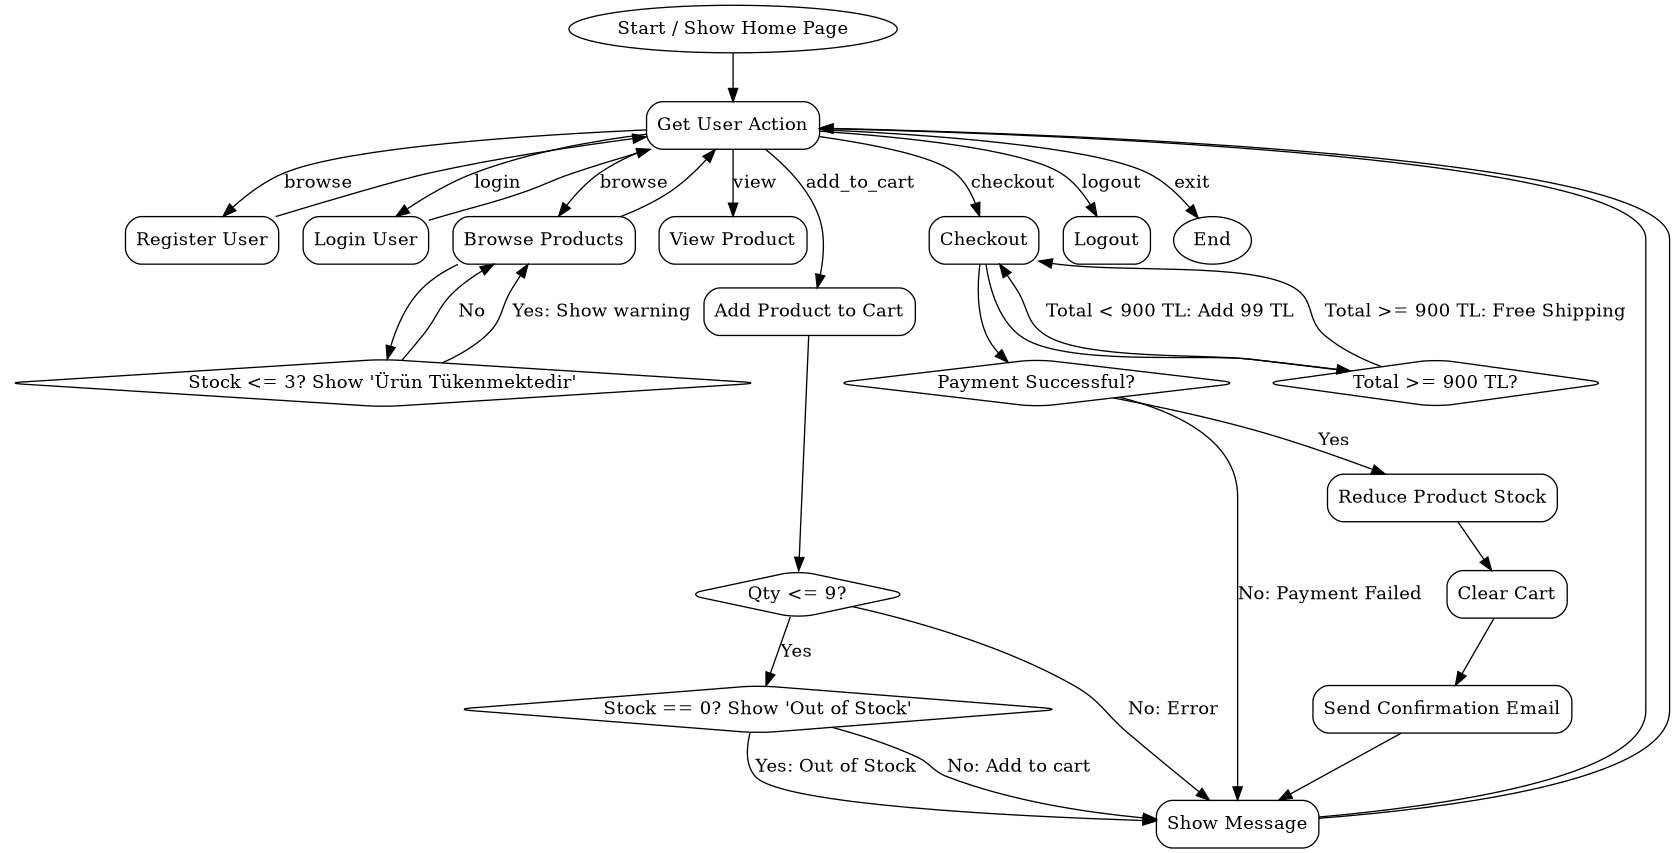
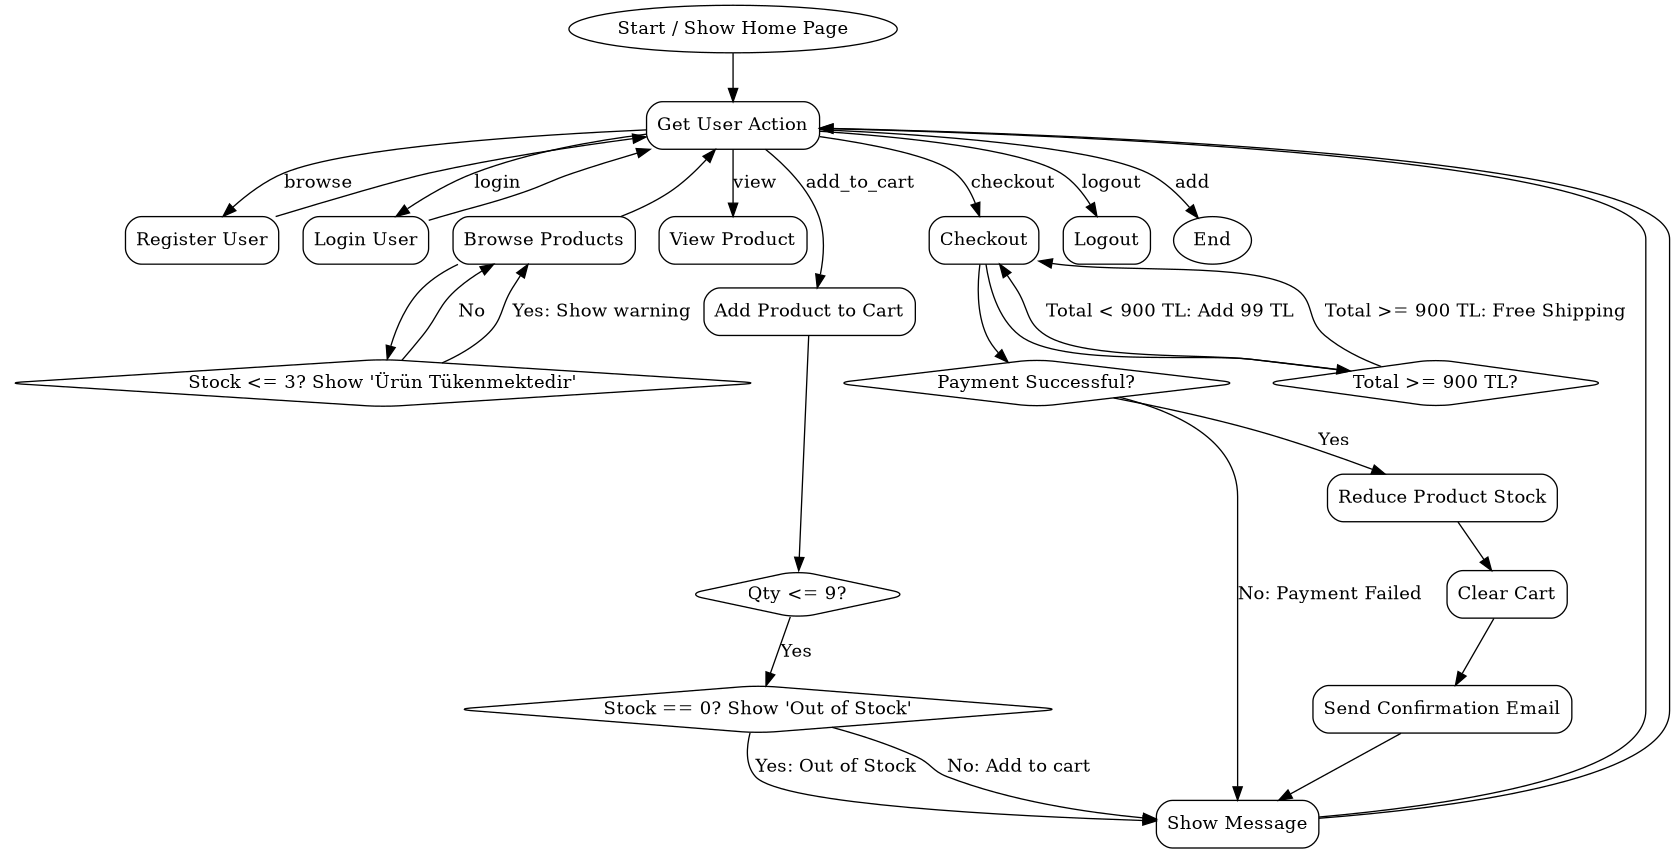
(600, 173) -> none
(1193, 183) -> (1193, 183)
(1042, 669) -> none
